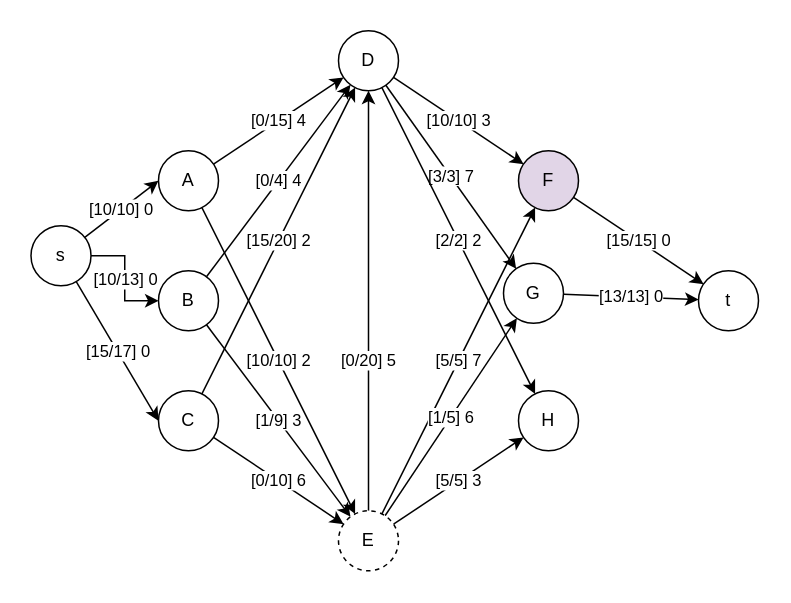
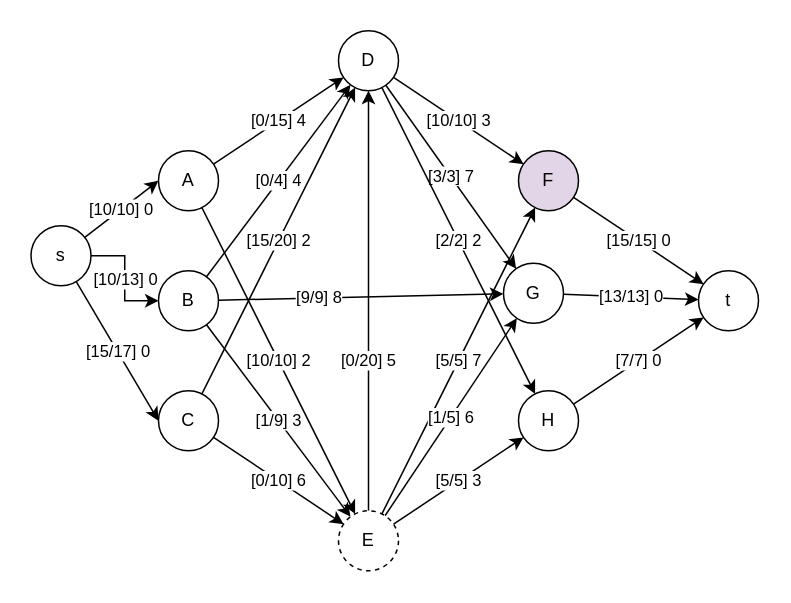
none -> (355, 297)
none -> (633, 364)
